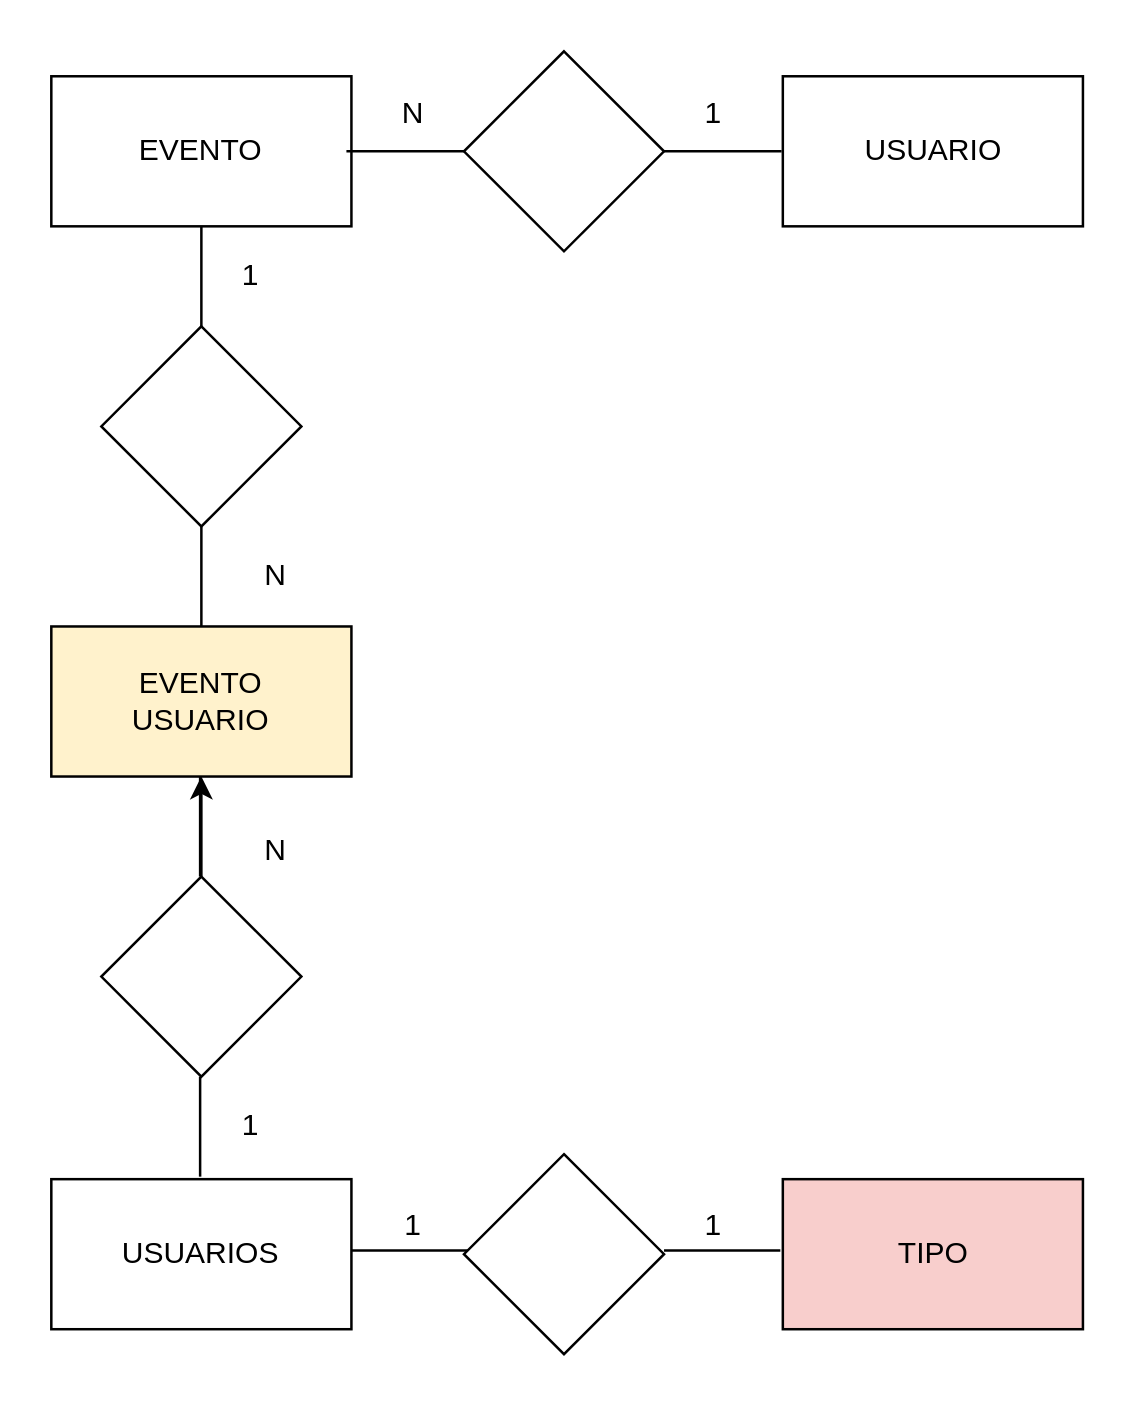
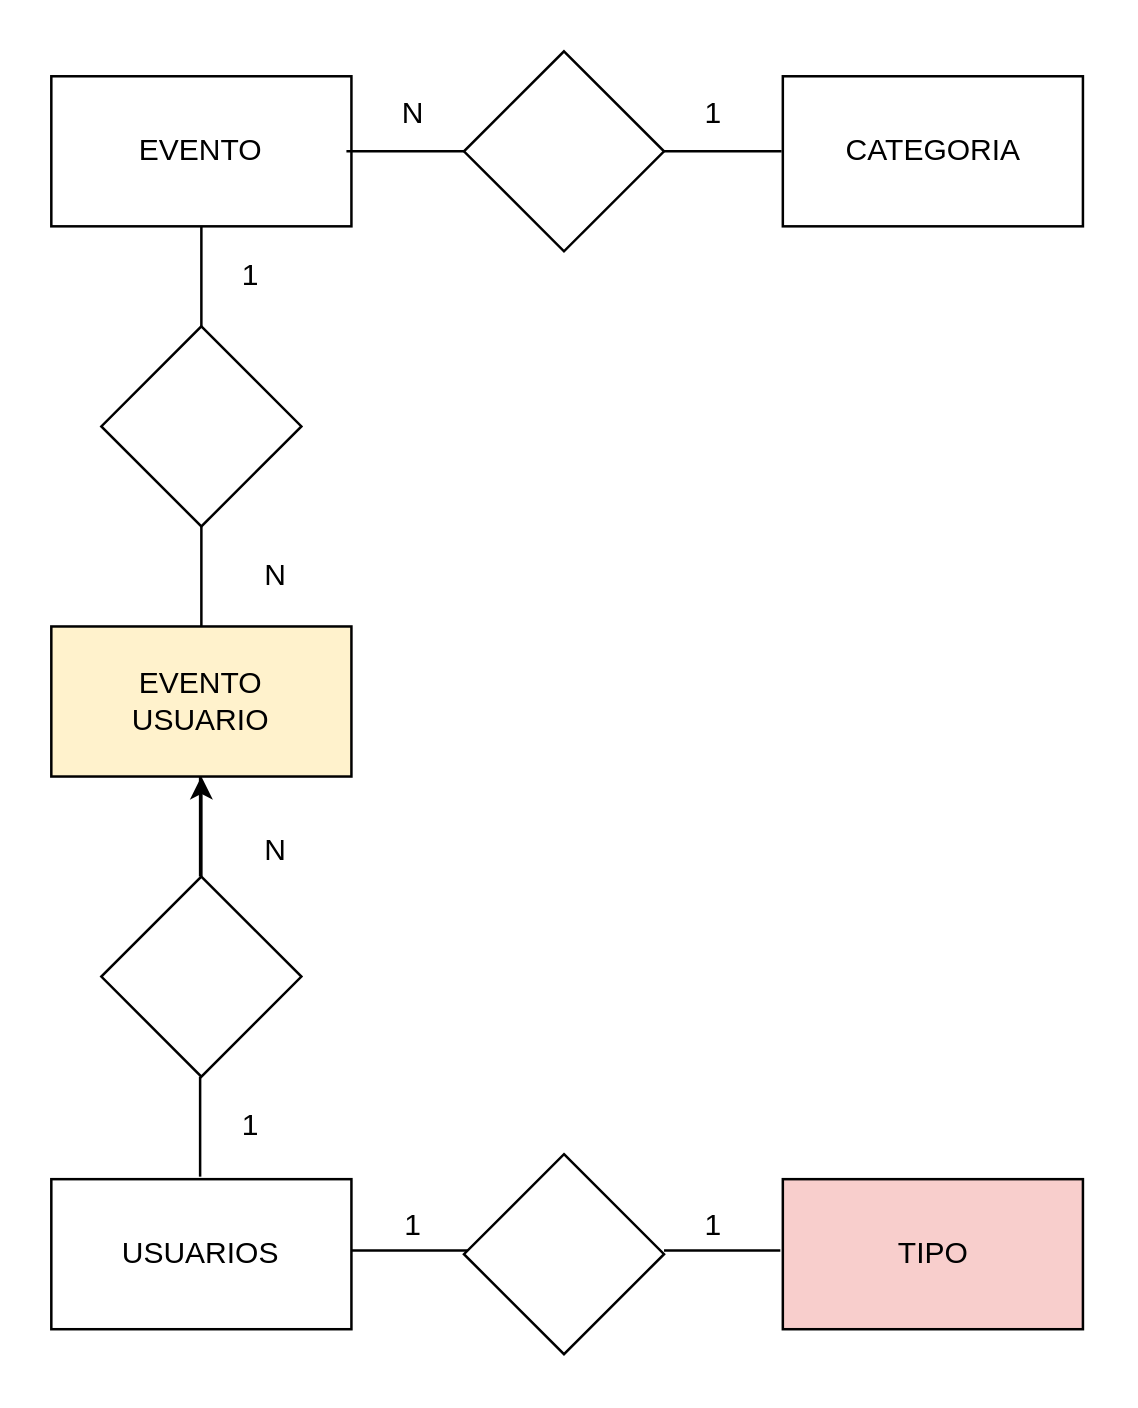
(934, 151) -> (934, 151)
